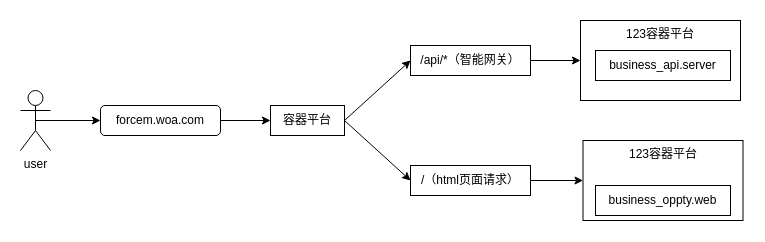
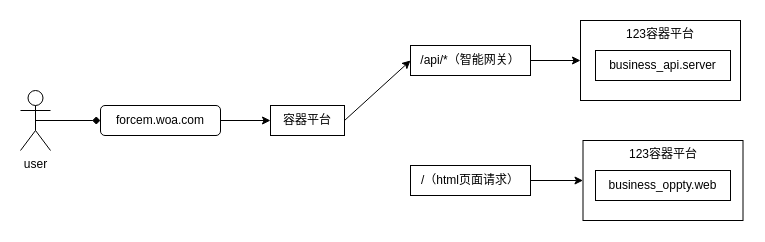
(92, 121) -> (92, 121)
(376, 149) -> none
(663, 201) -> (663, 186)
